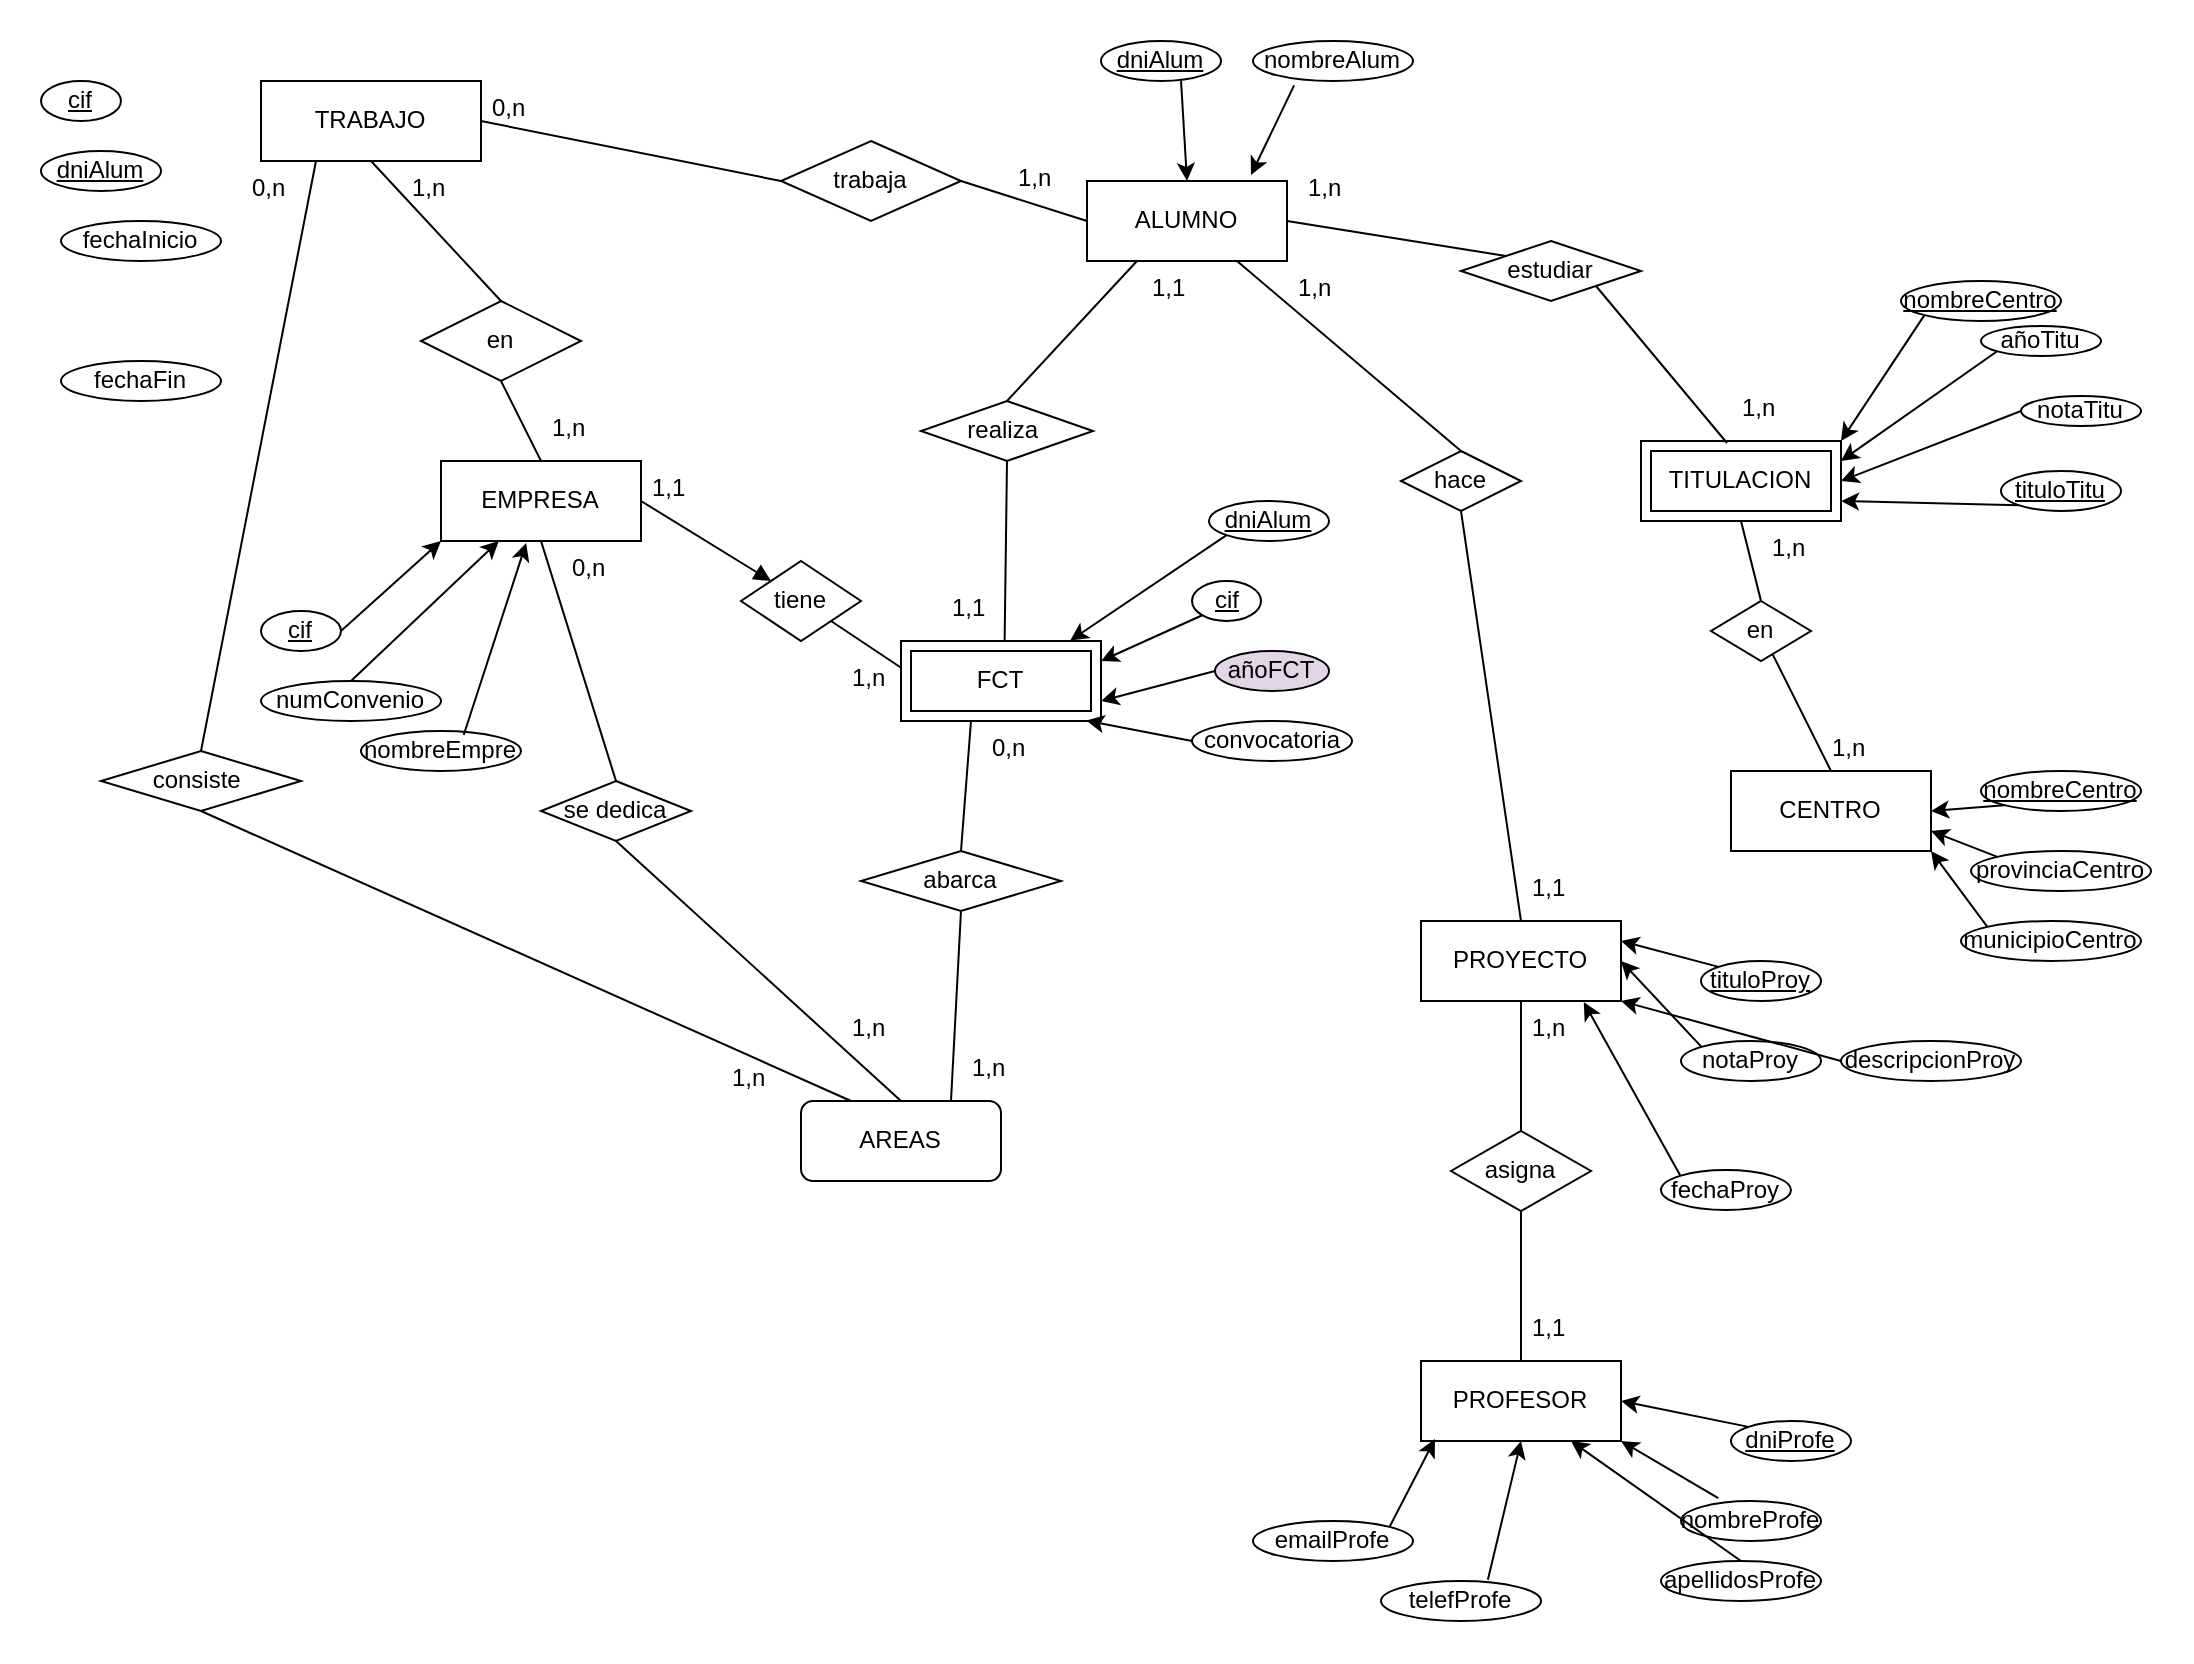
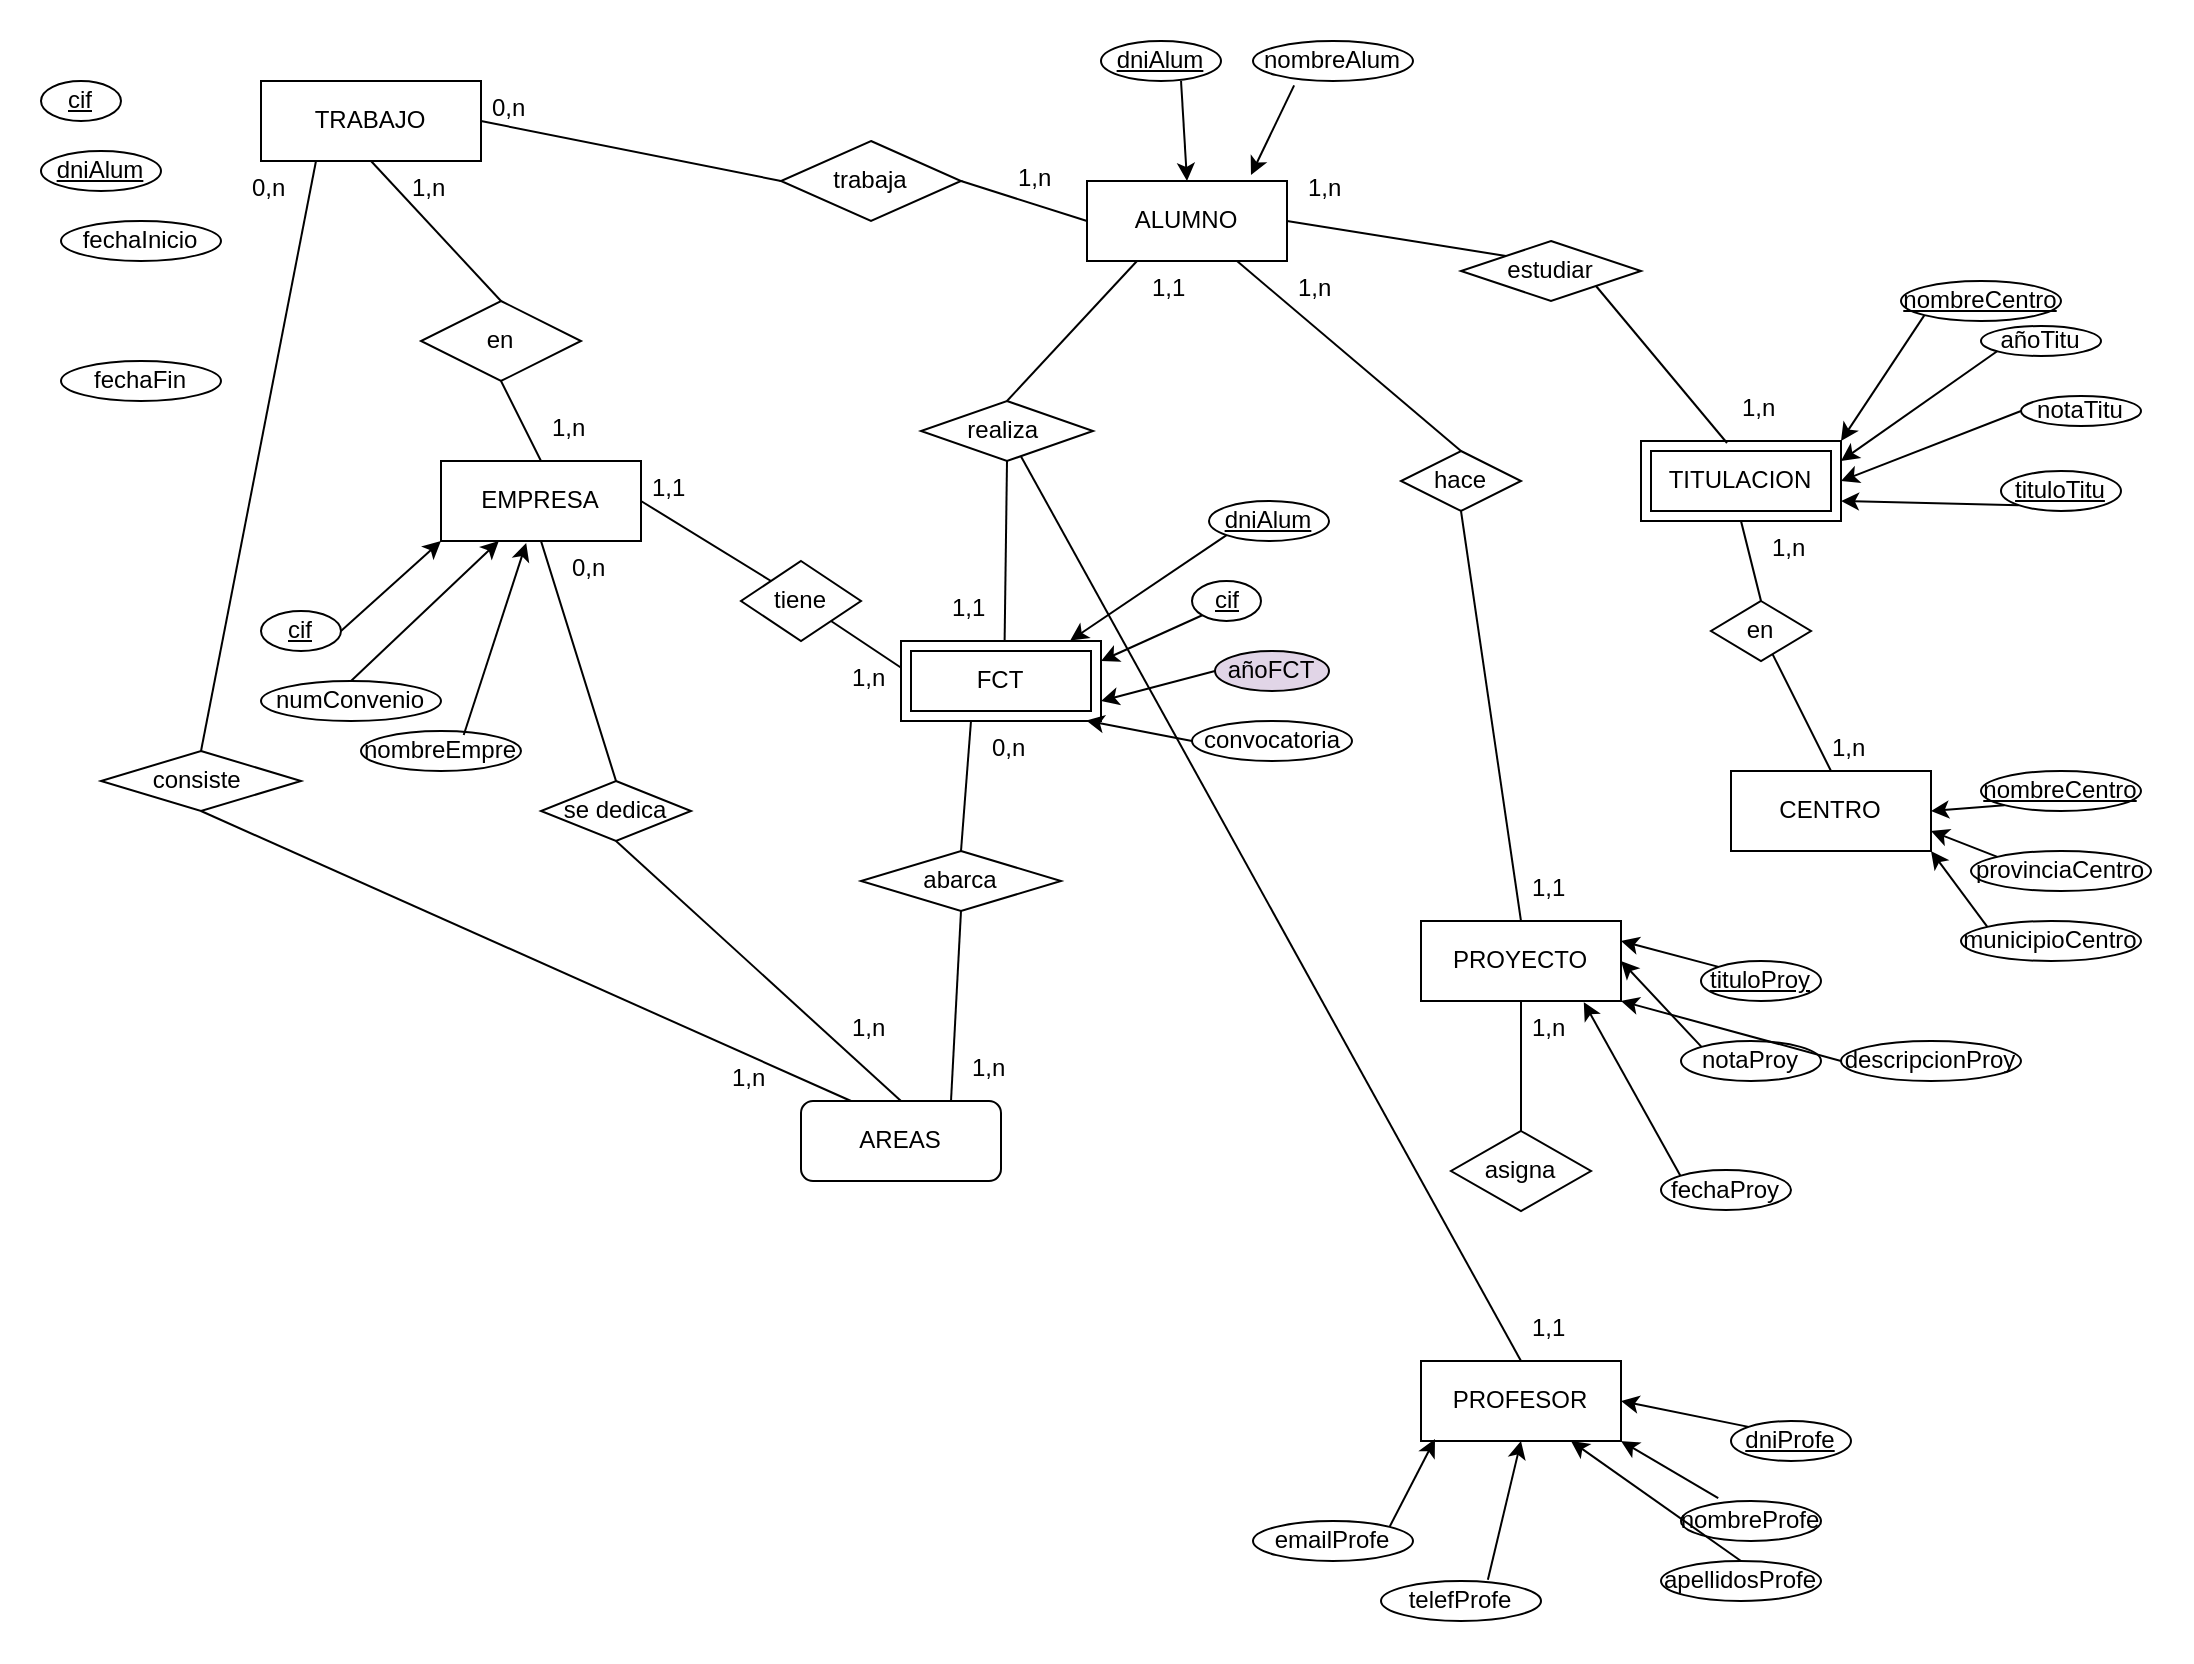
(755, 571) -> (762, 575)
(1521, 1286) -> (1350, 1051)
